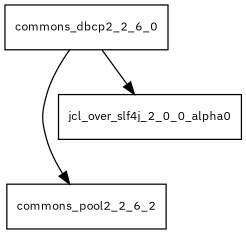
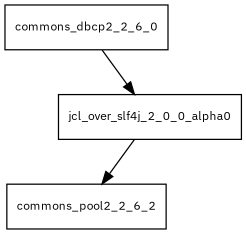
(43, 111) -> (122, 157)
